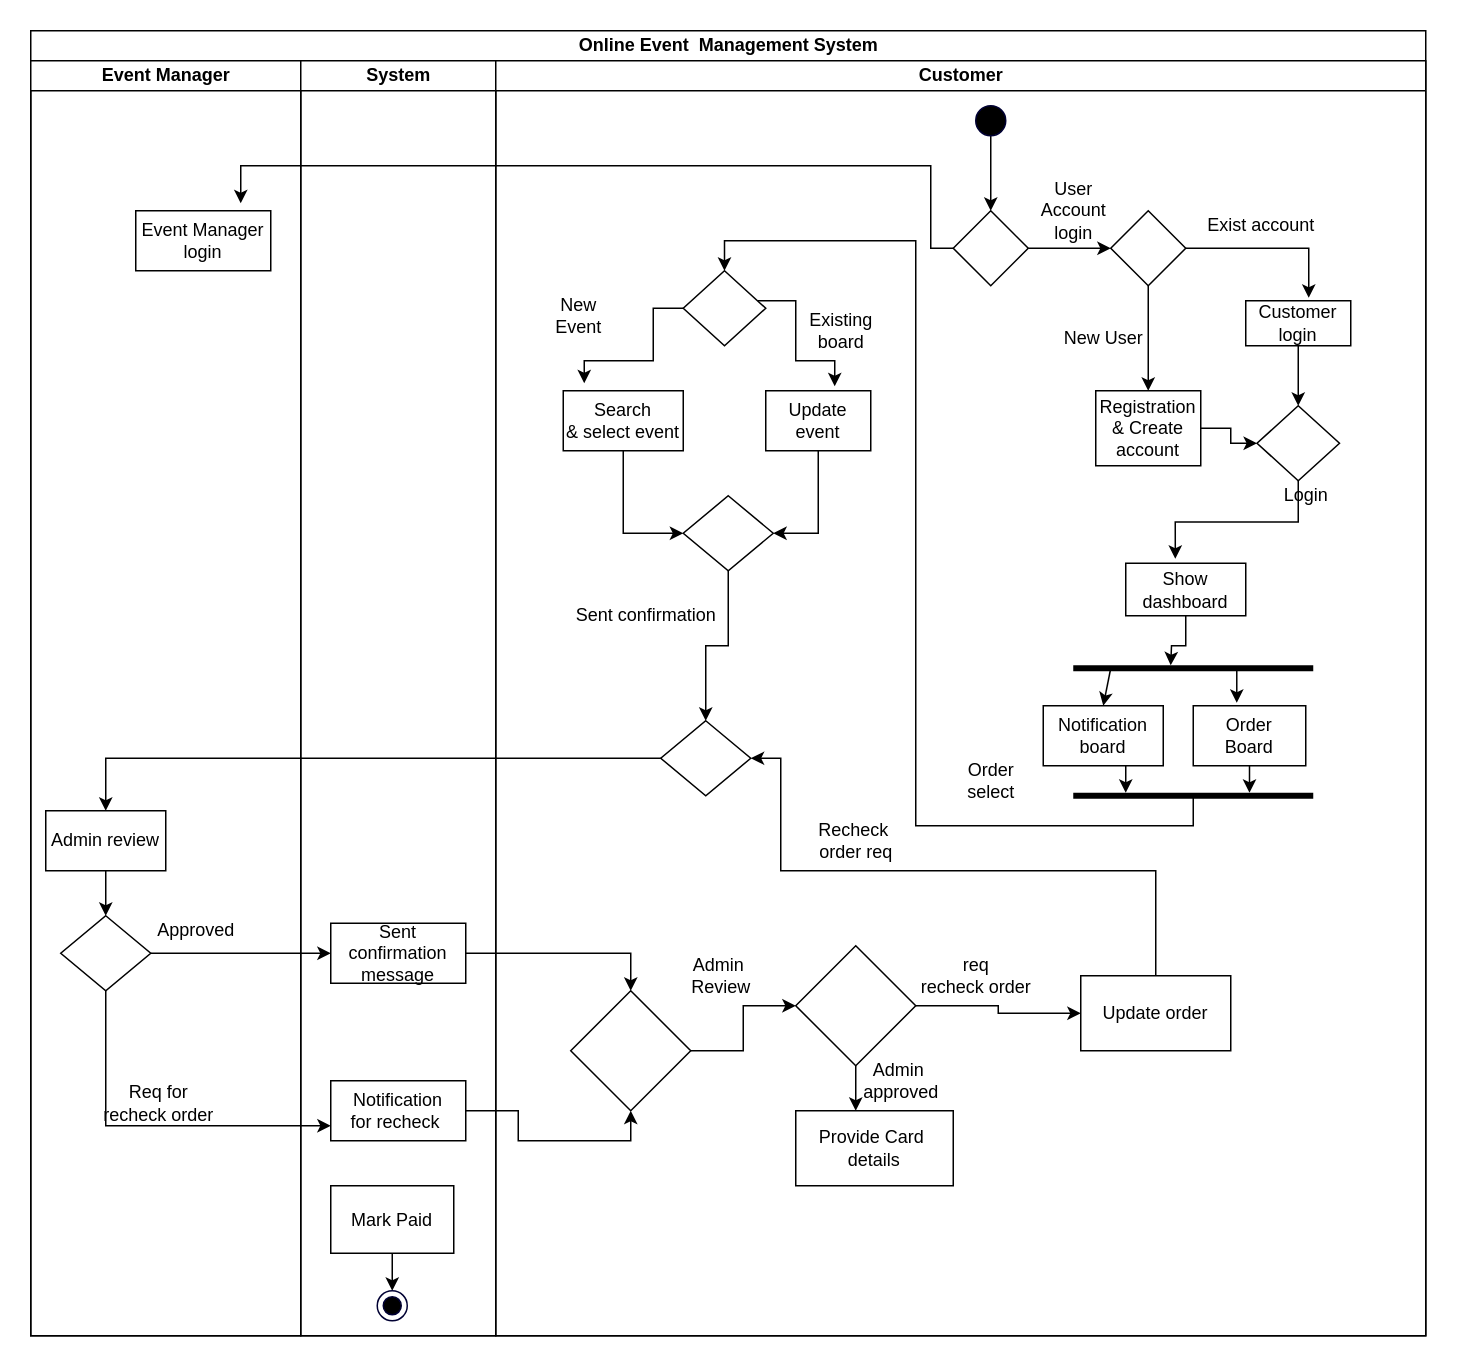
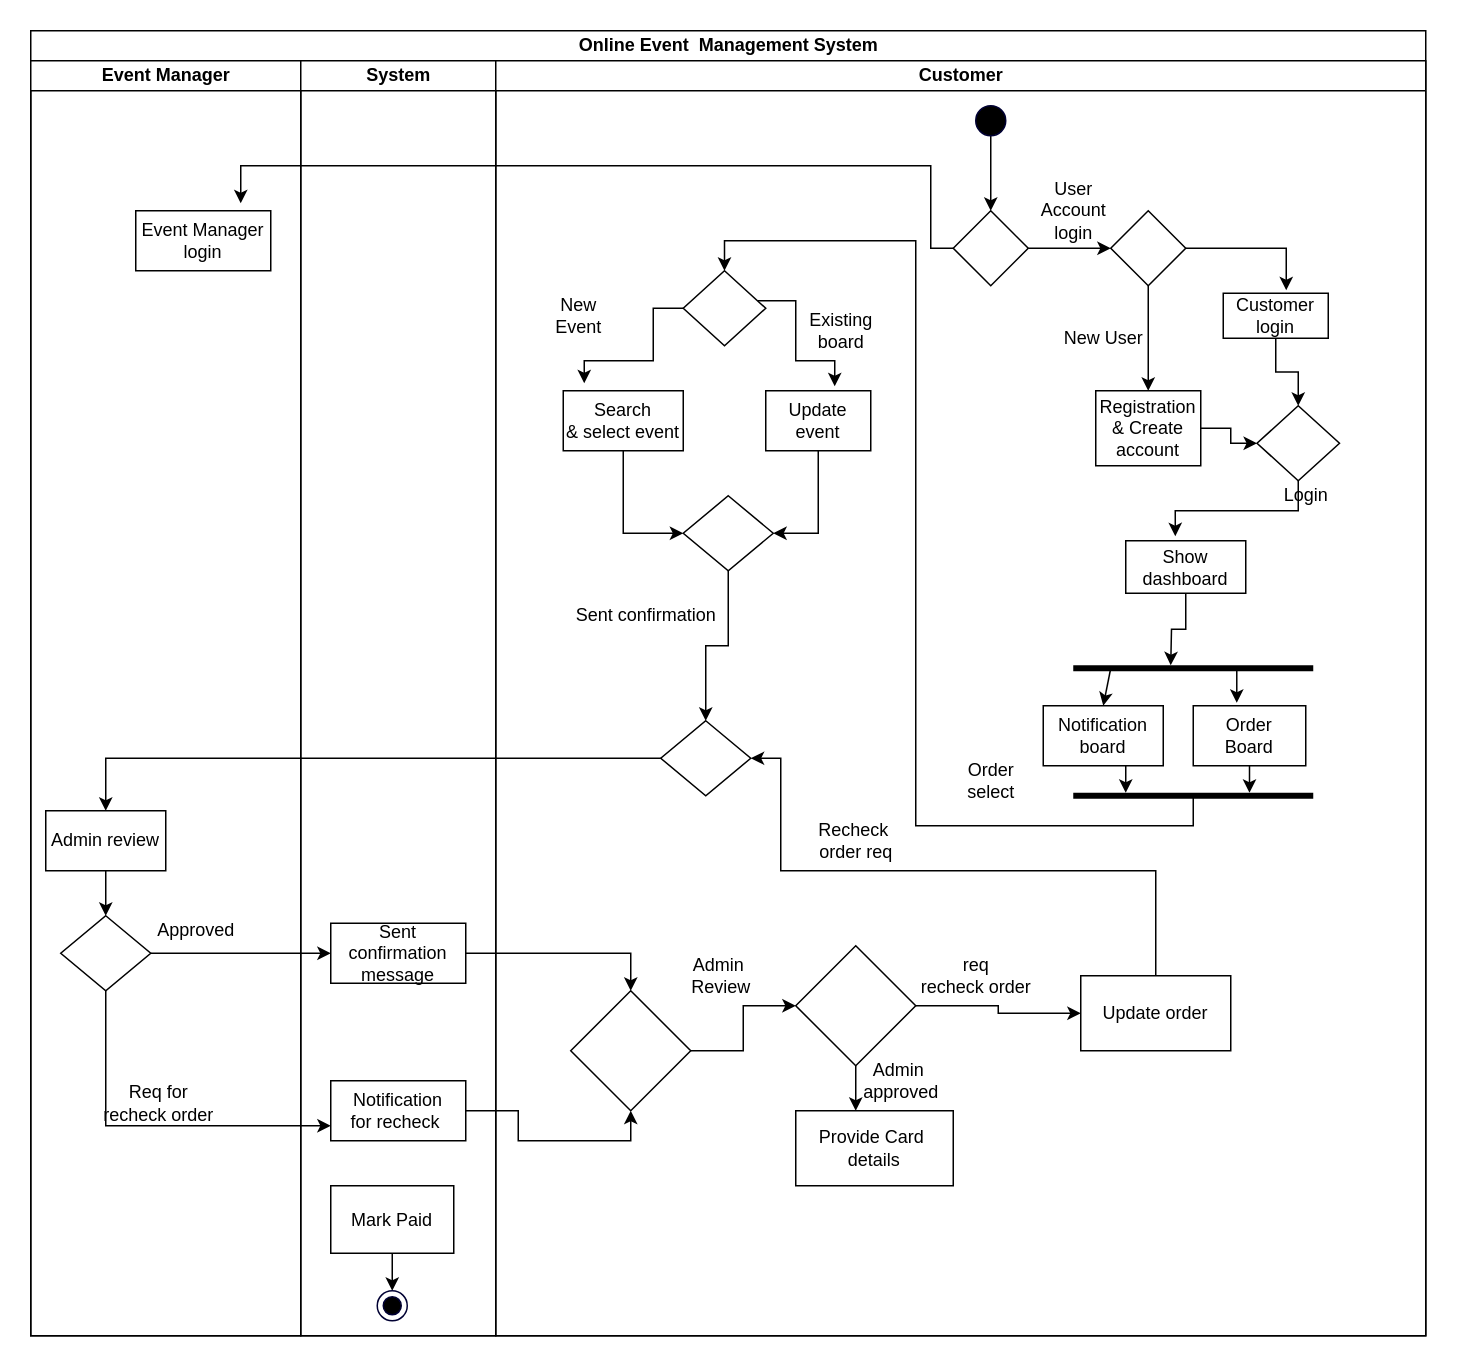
(1261, 226) -> none
(1298, 323) -> (1276, 316)
(1186, 590) -> (1186, 567)
